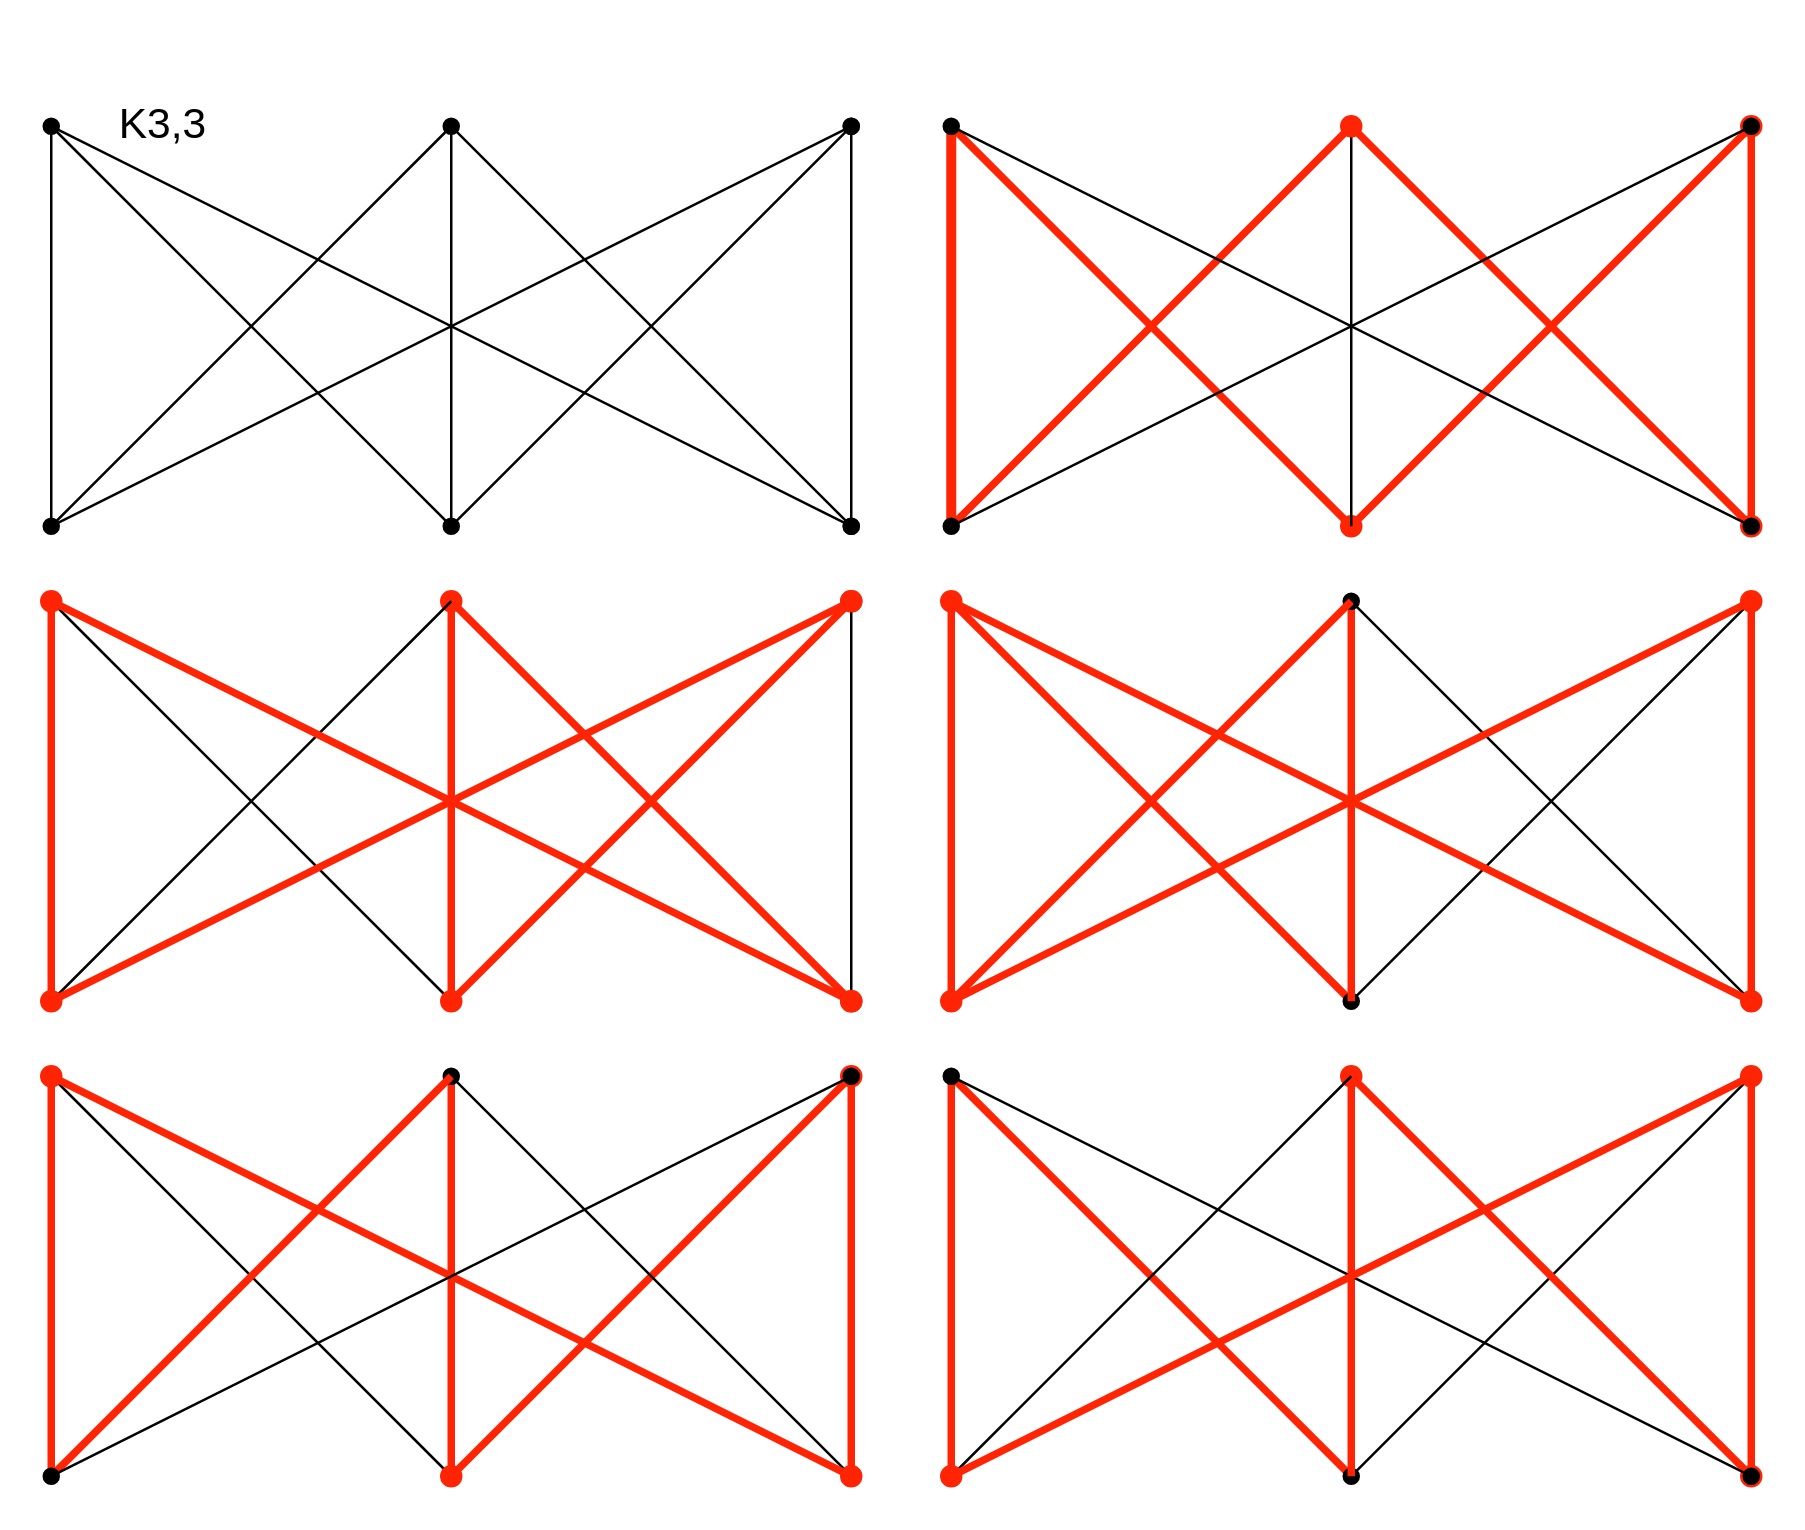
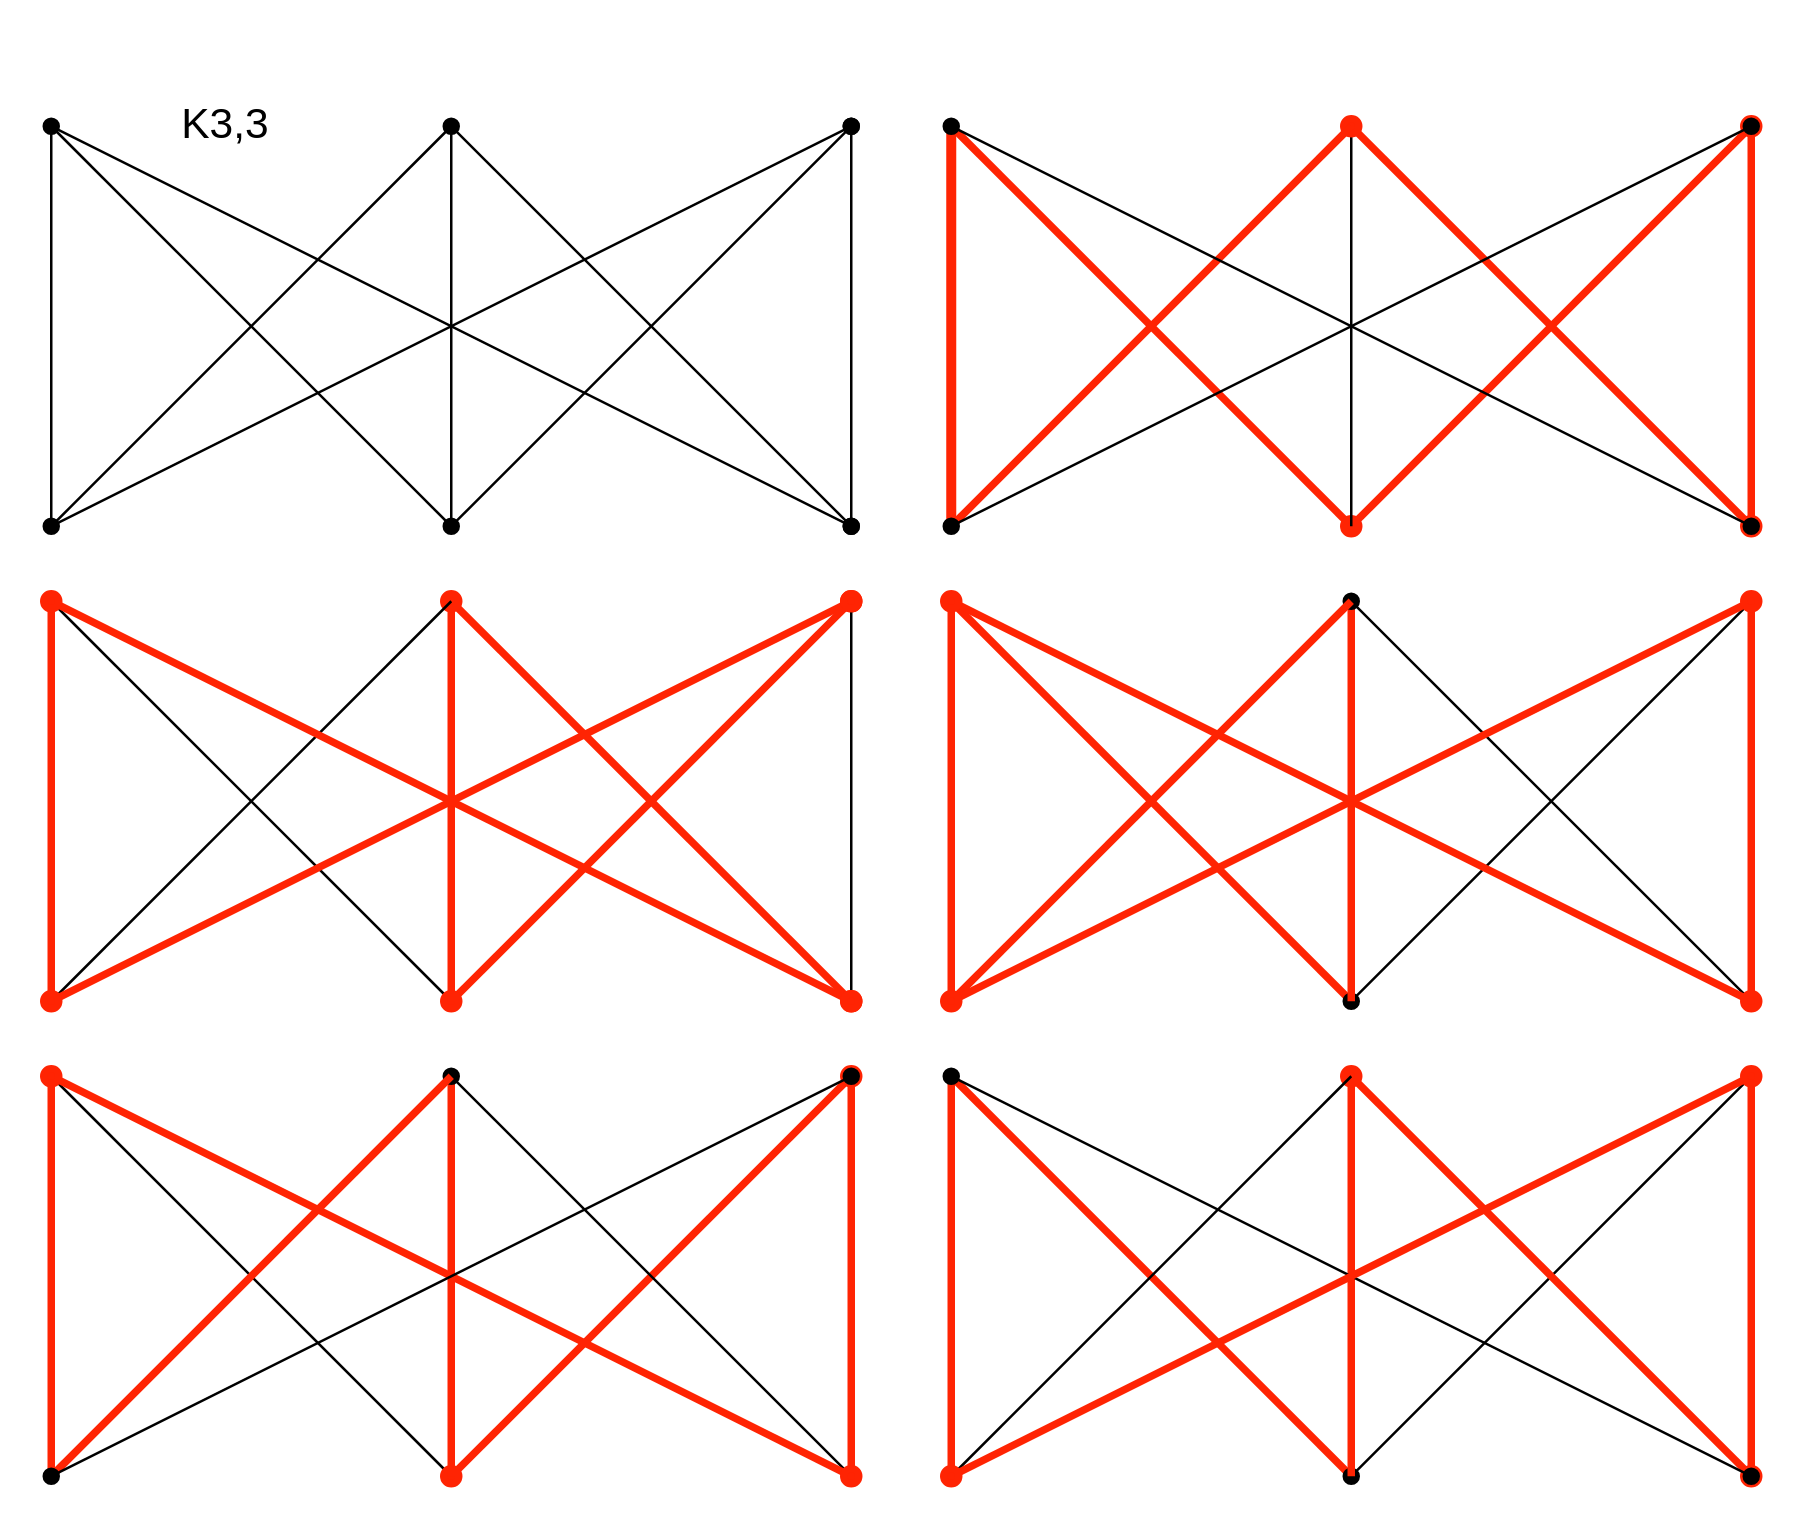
(164, 126) -> (226, 126)
